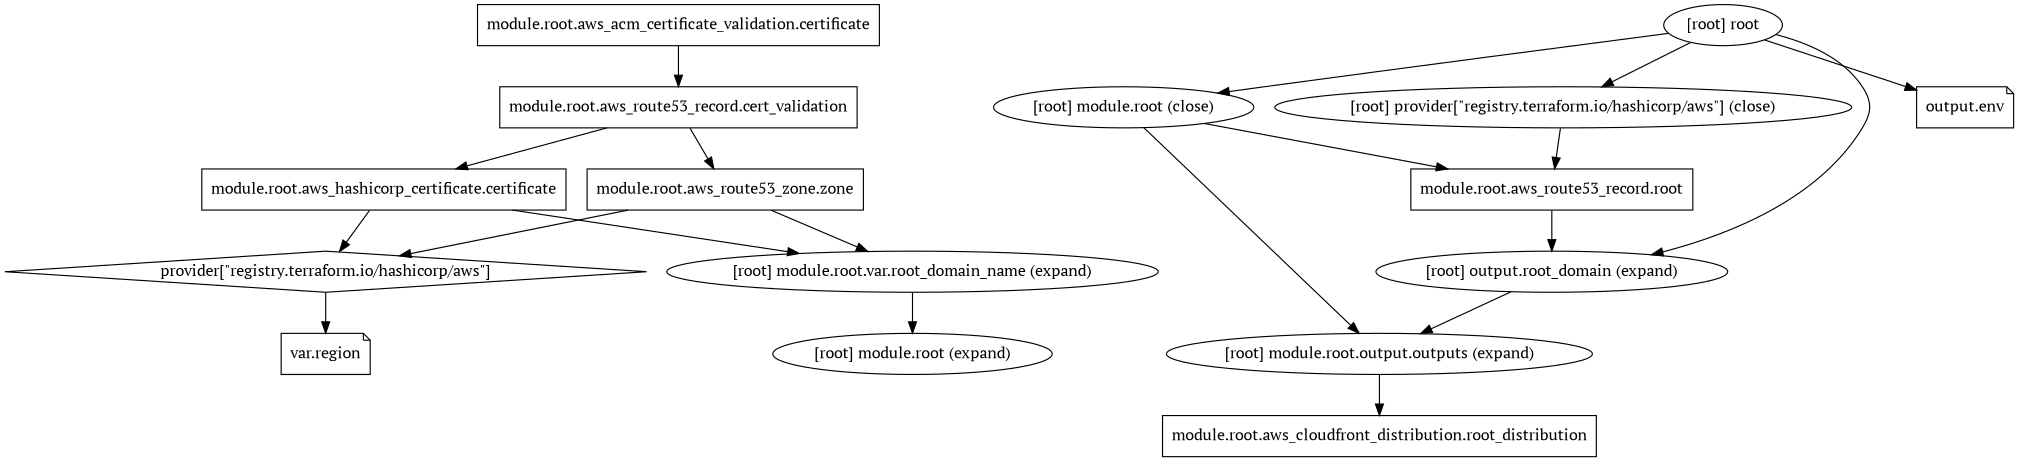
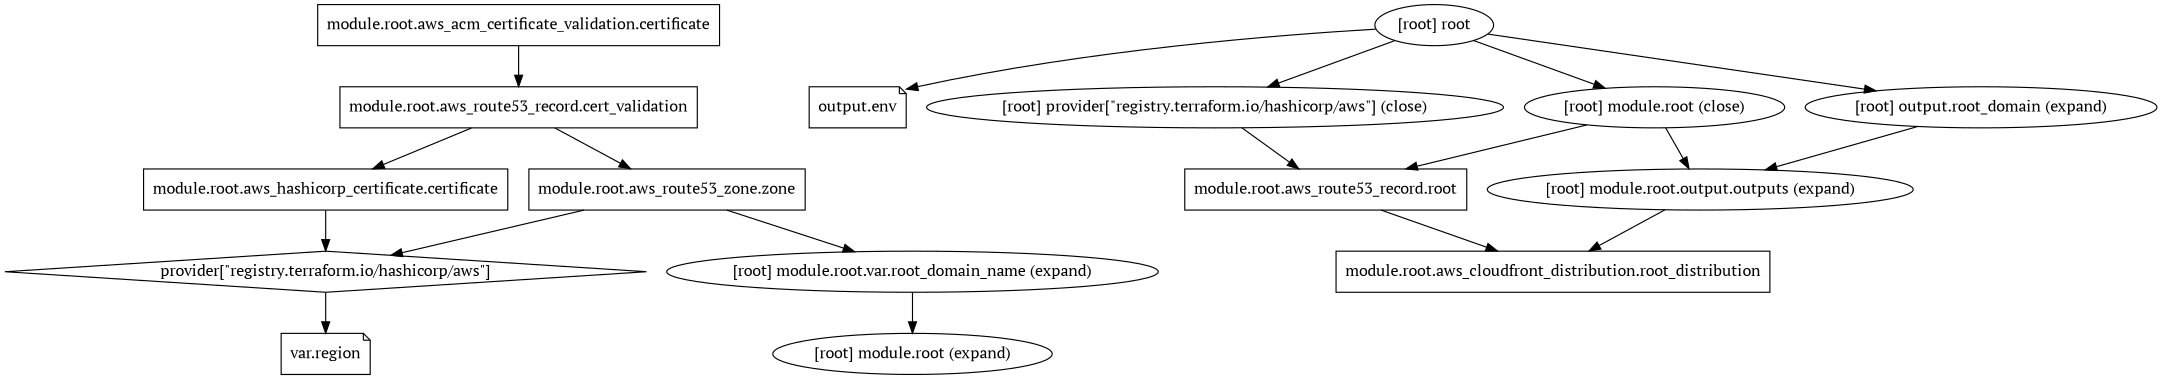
(1552, 225) -> (1434, 229)
(650, 231) -> none
